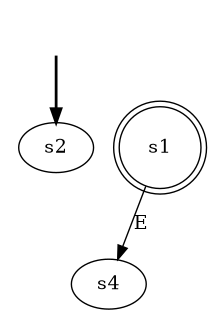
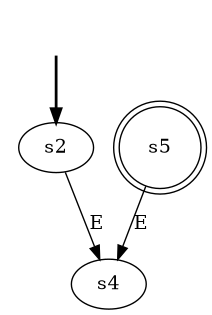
(160, 148) -> (160, 148)
none -> (80, 210)
